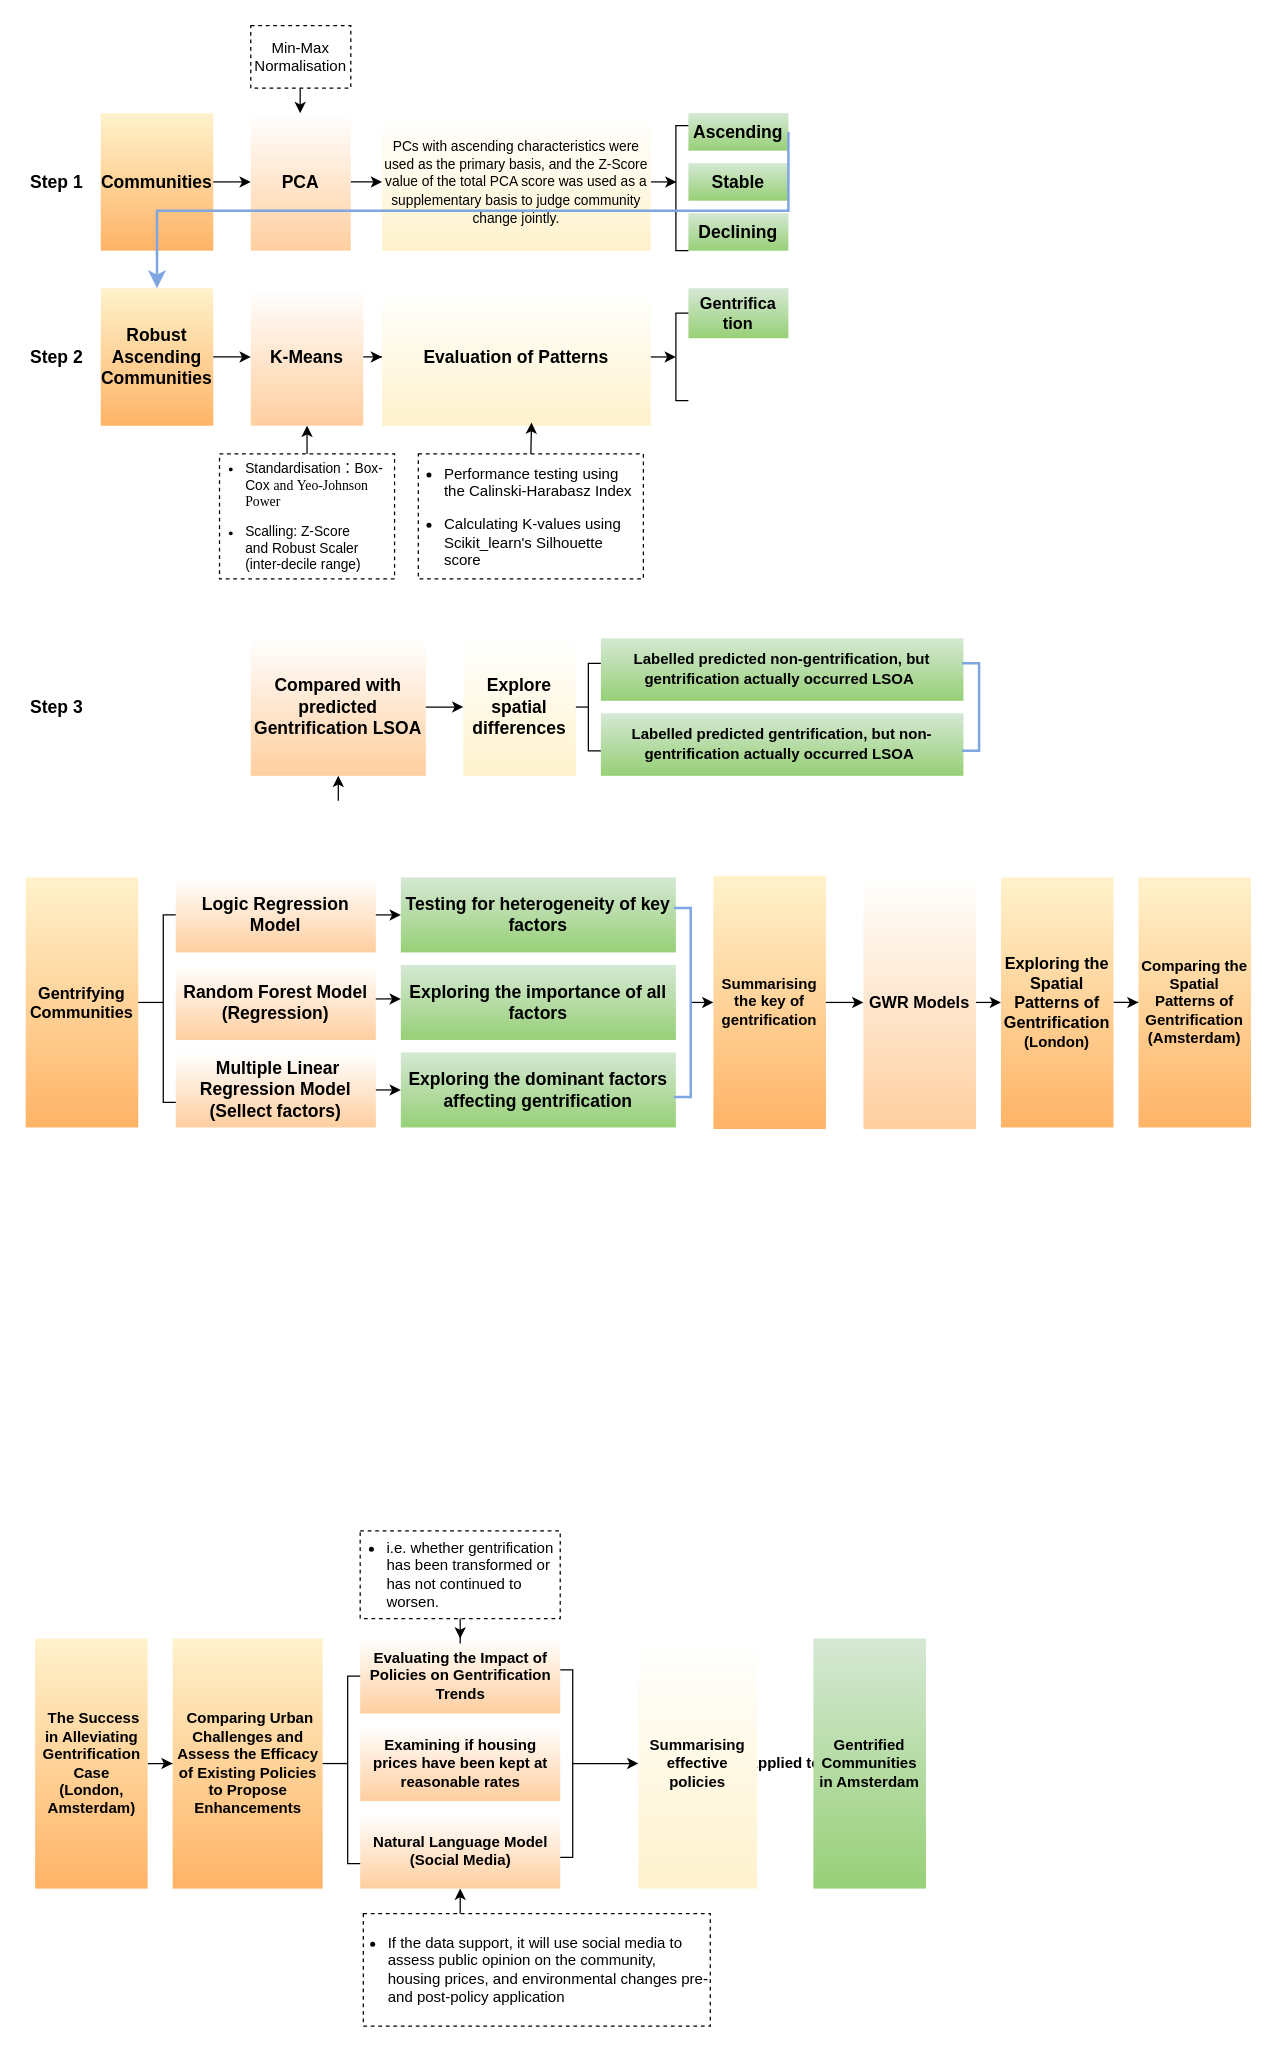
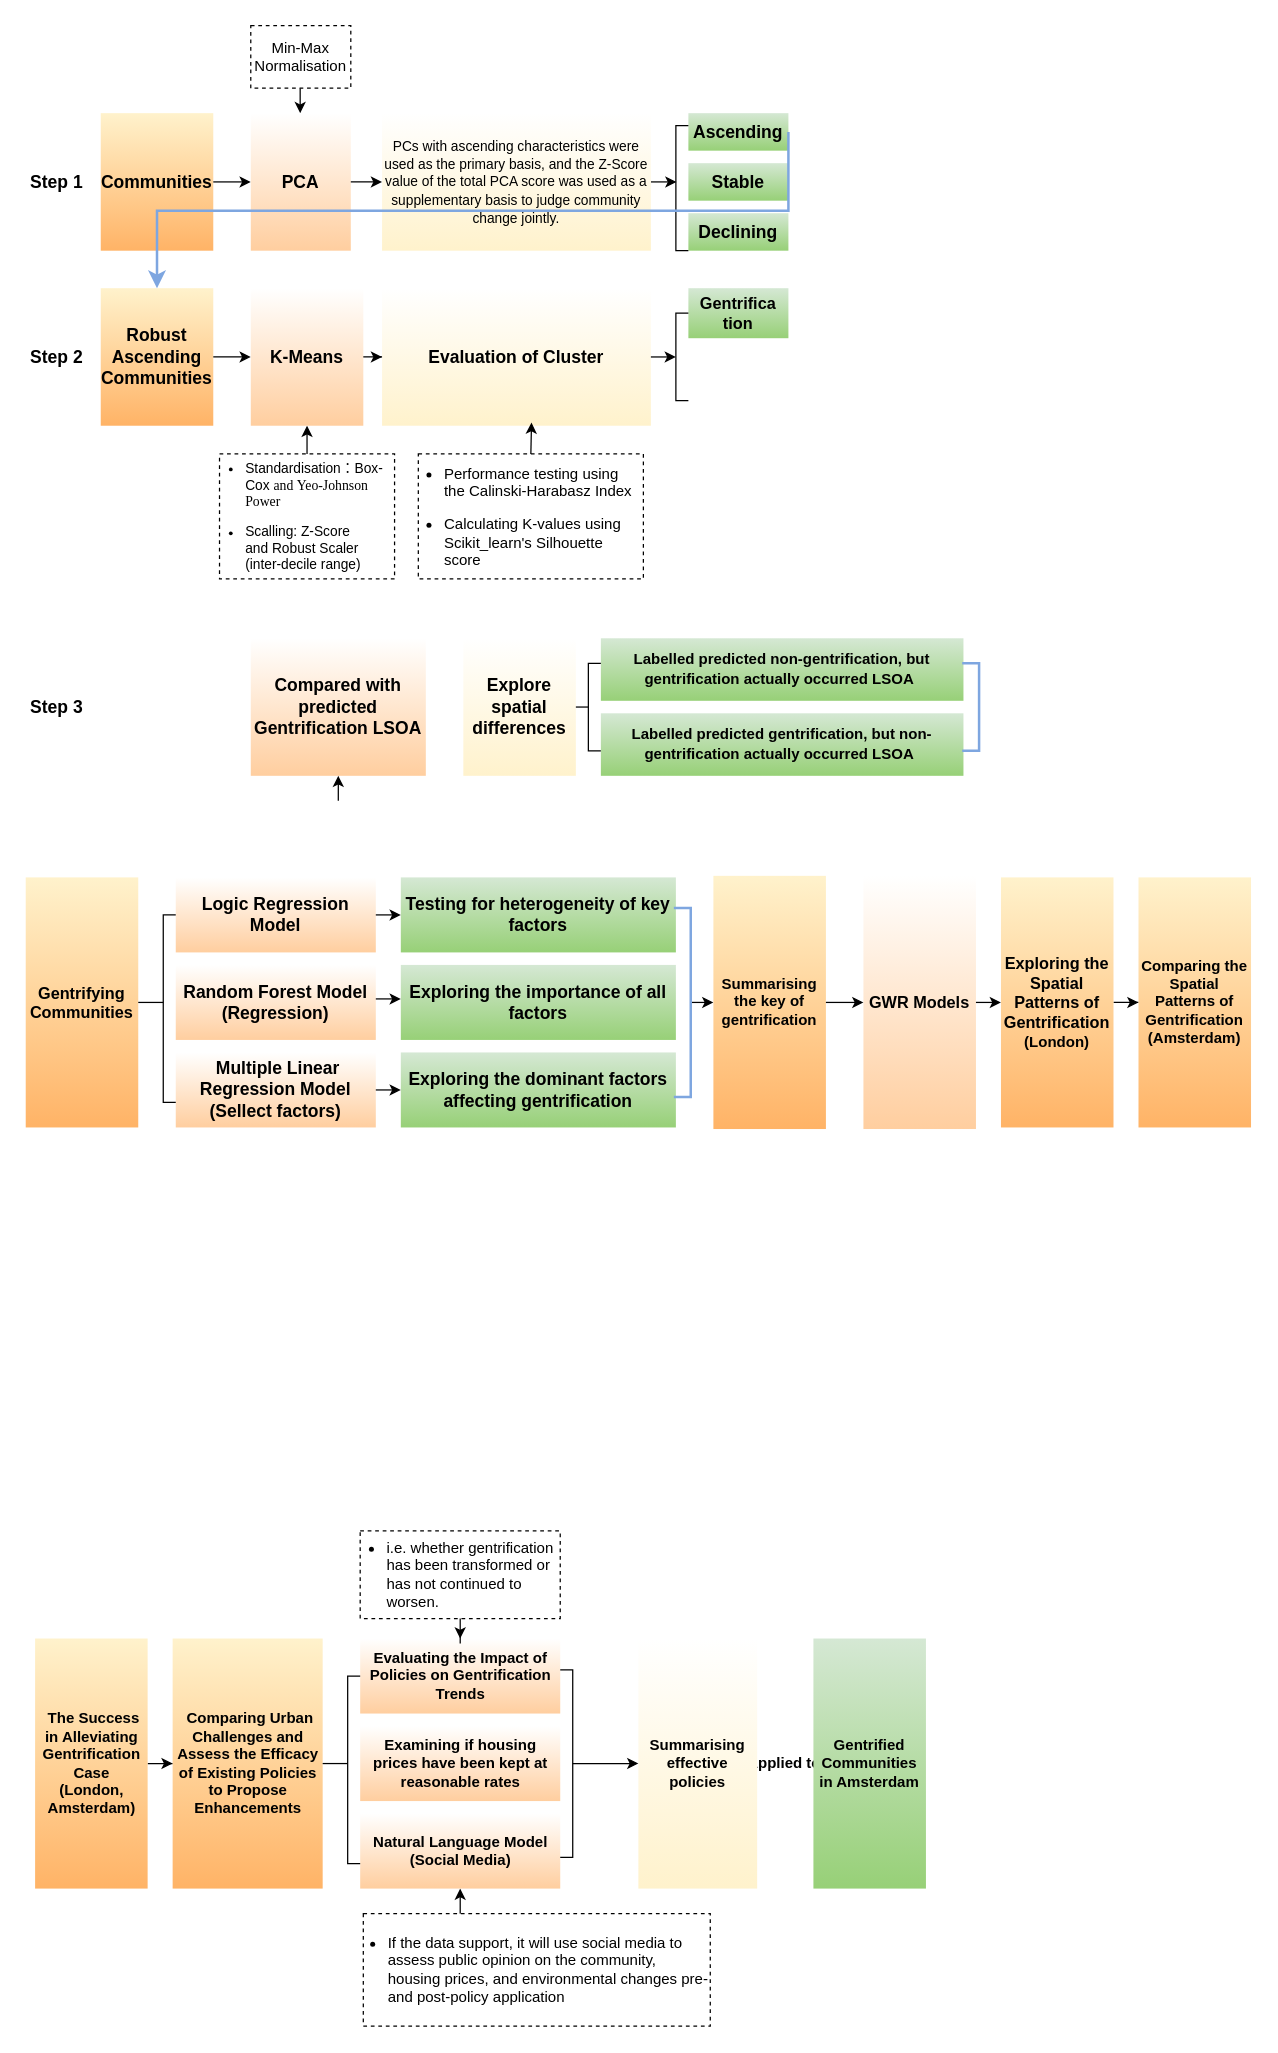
(516, 357) -> (516, 357)
(449, 707) -> none
